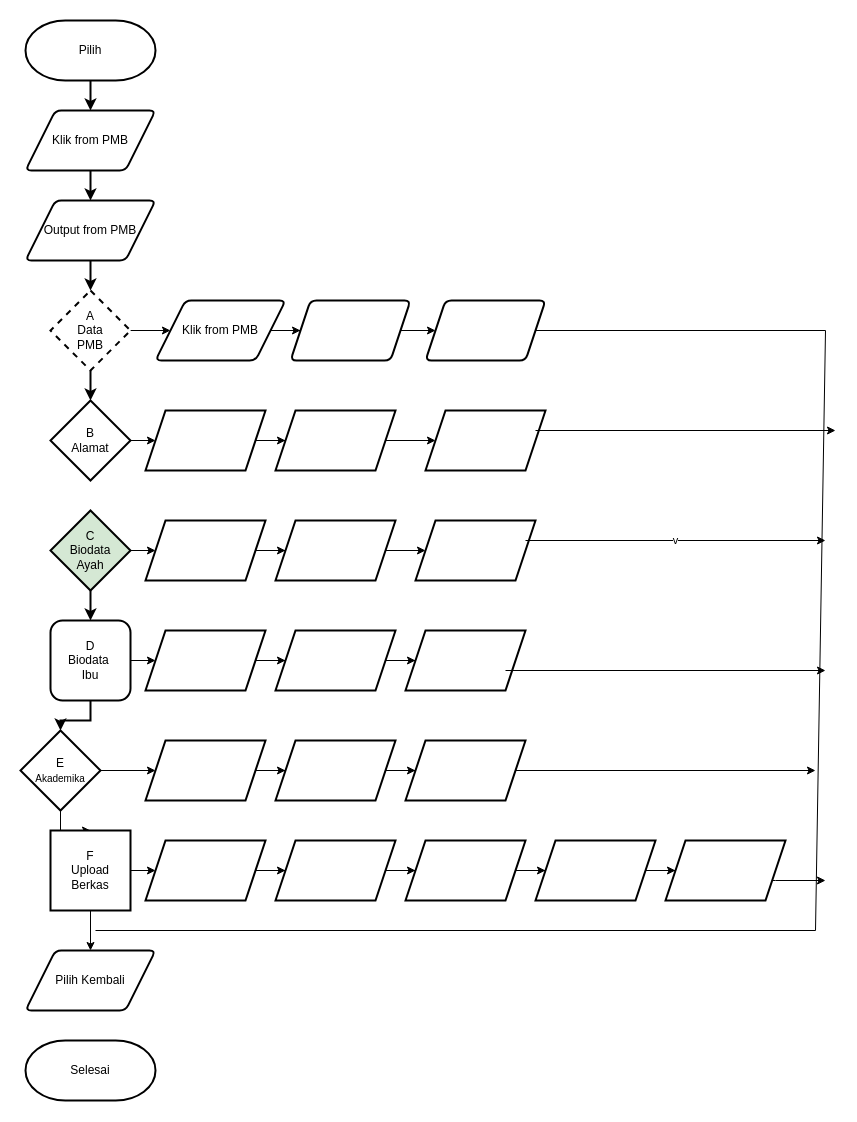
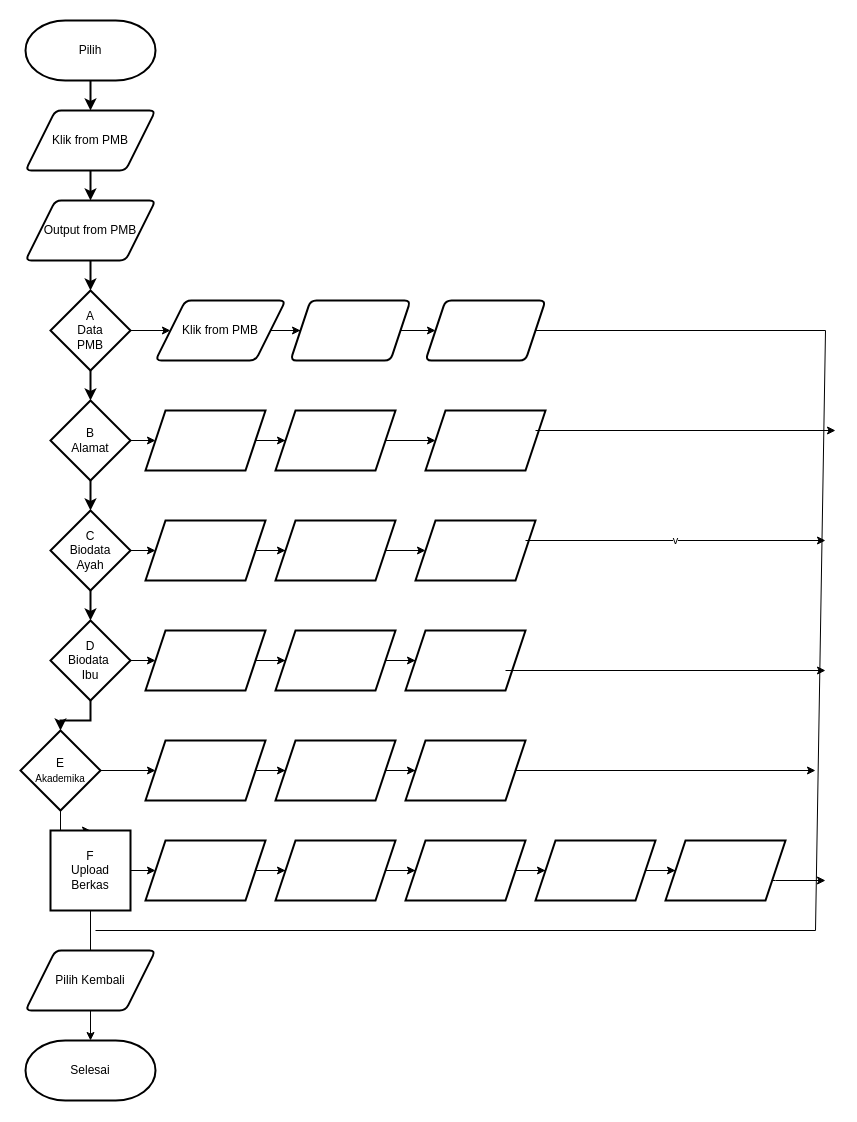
(91, 331) -> (91, 331)
none -> (91, 501)
(91, 551) -> (91, 551)
(91, 661) -> (91, 661)
(91, 942) -> (91, 945)
none -> (91, 1030)
